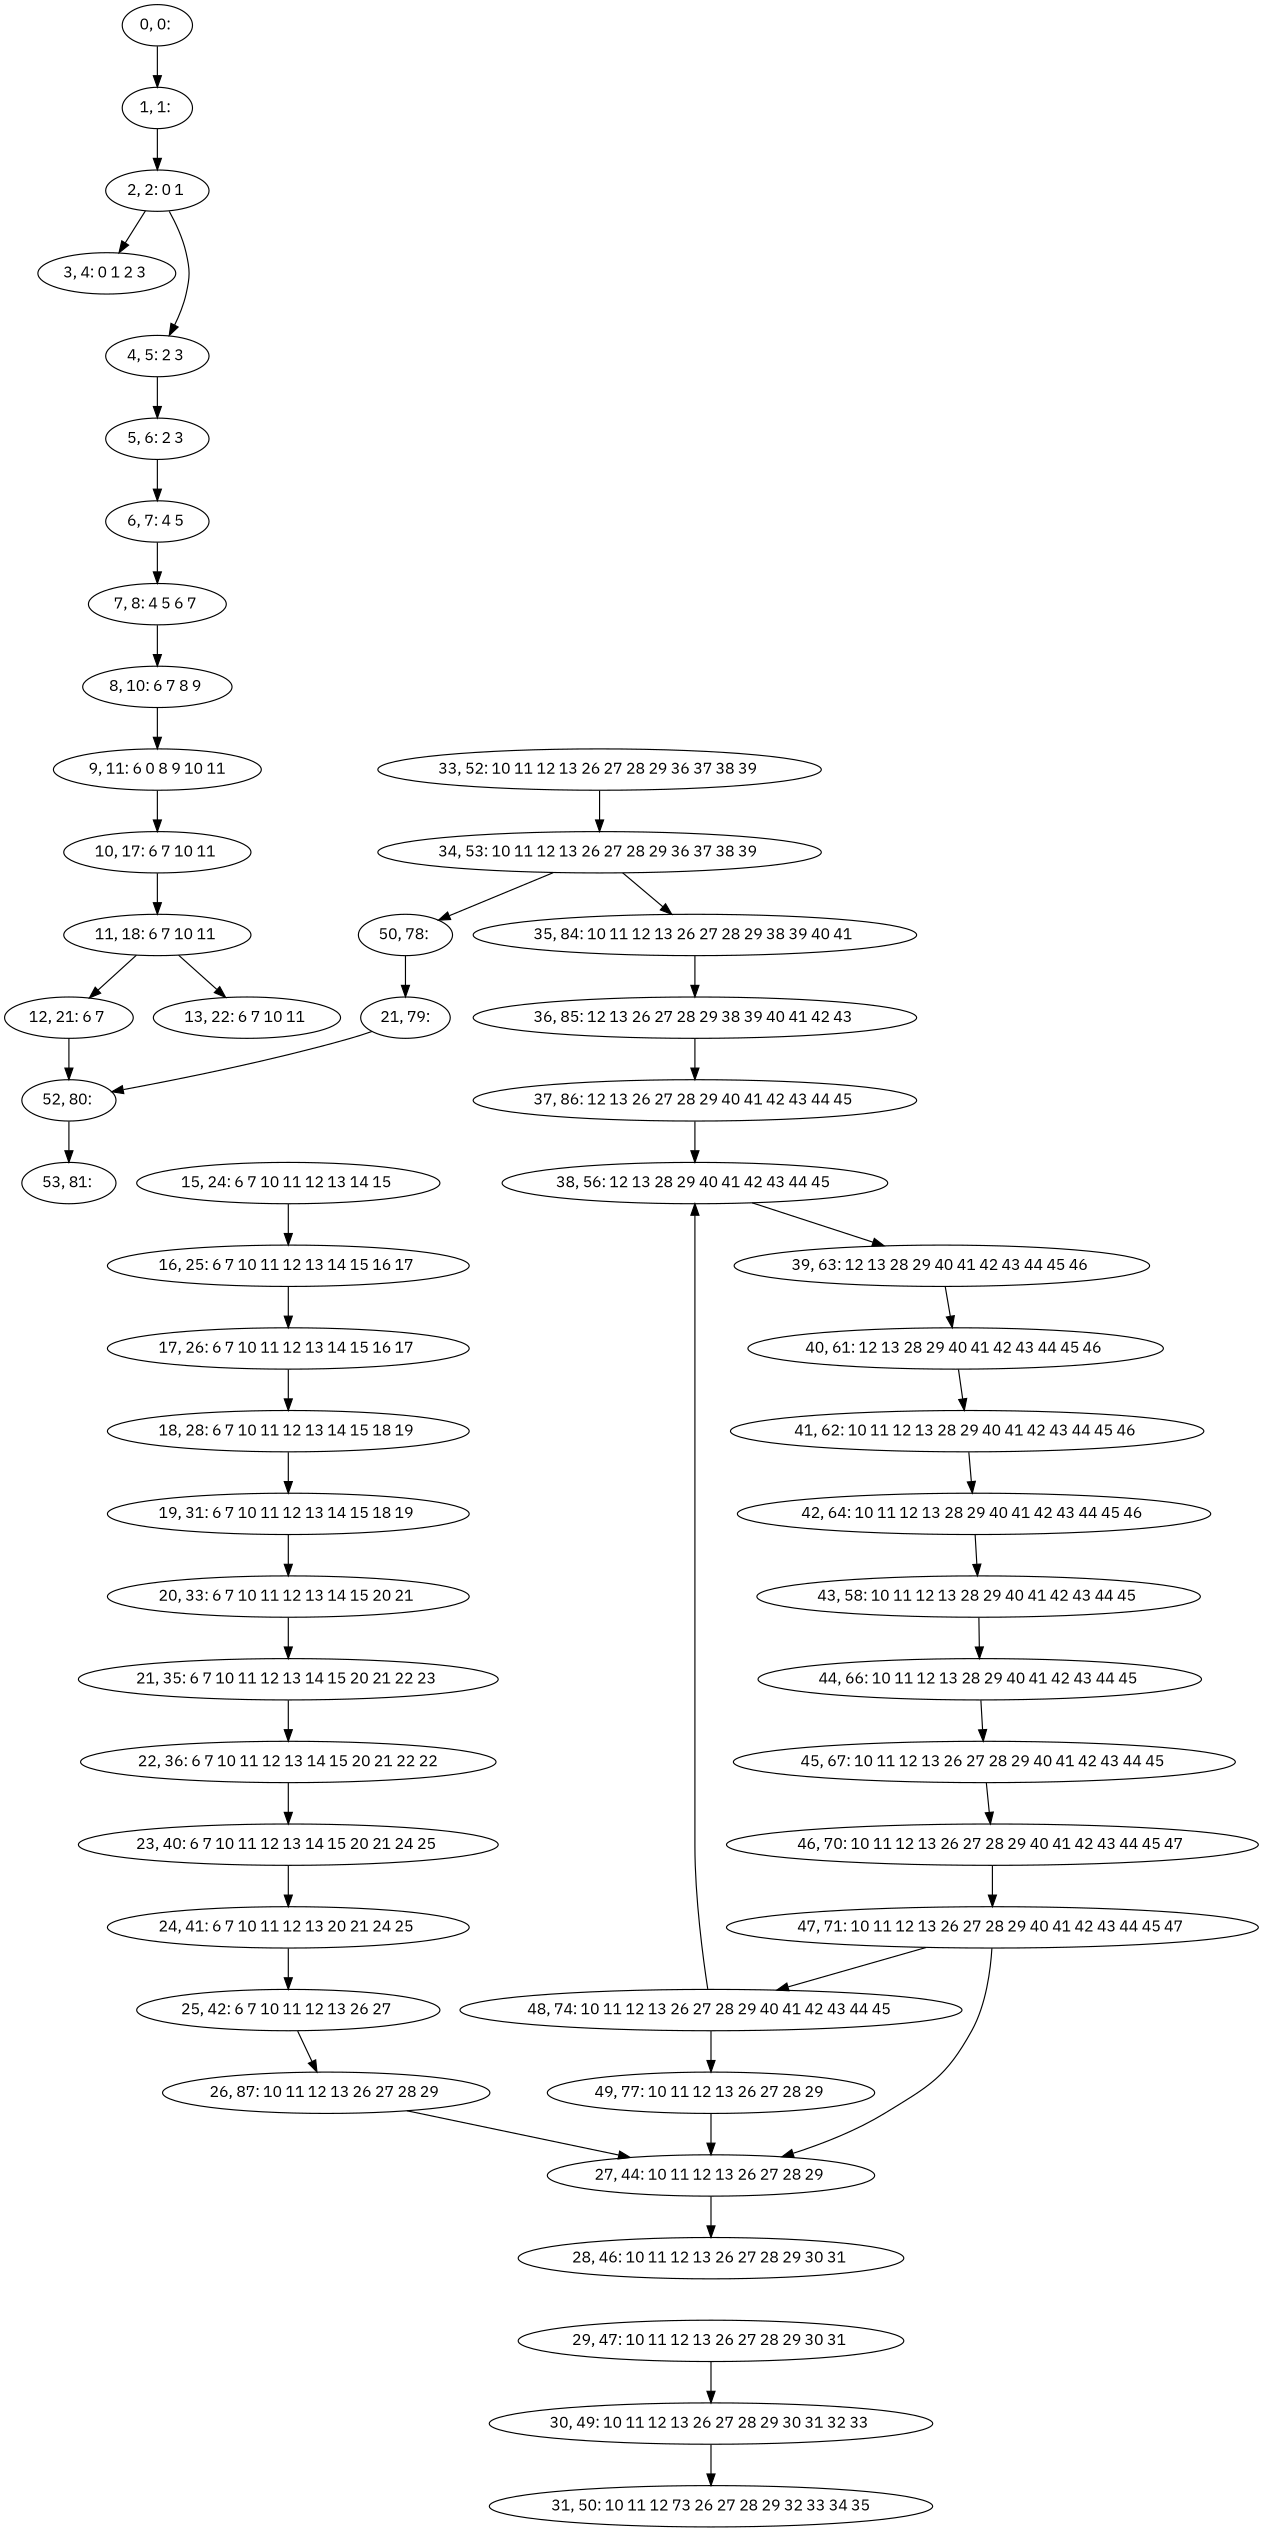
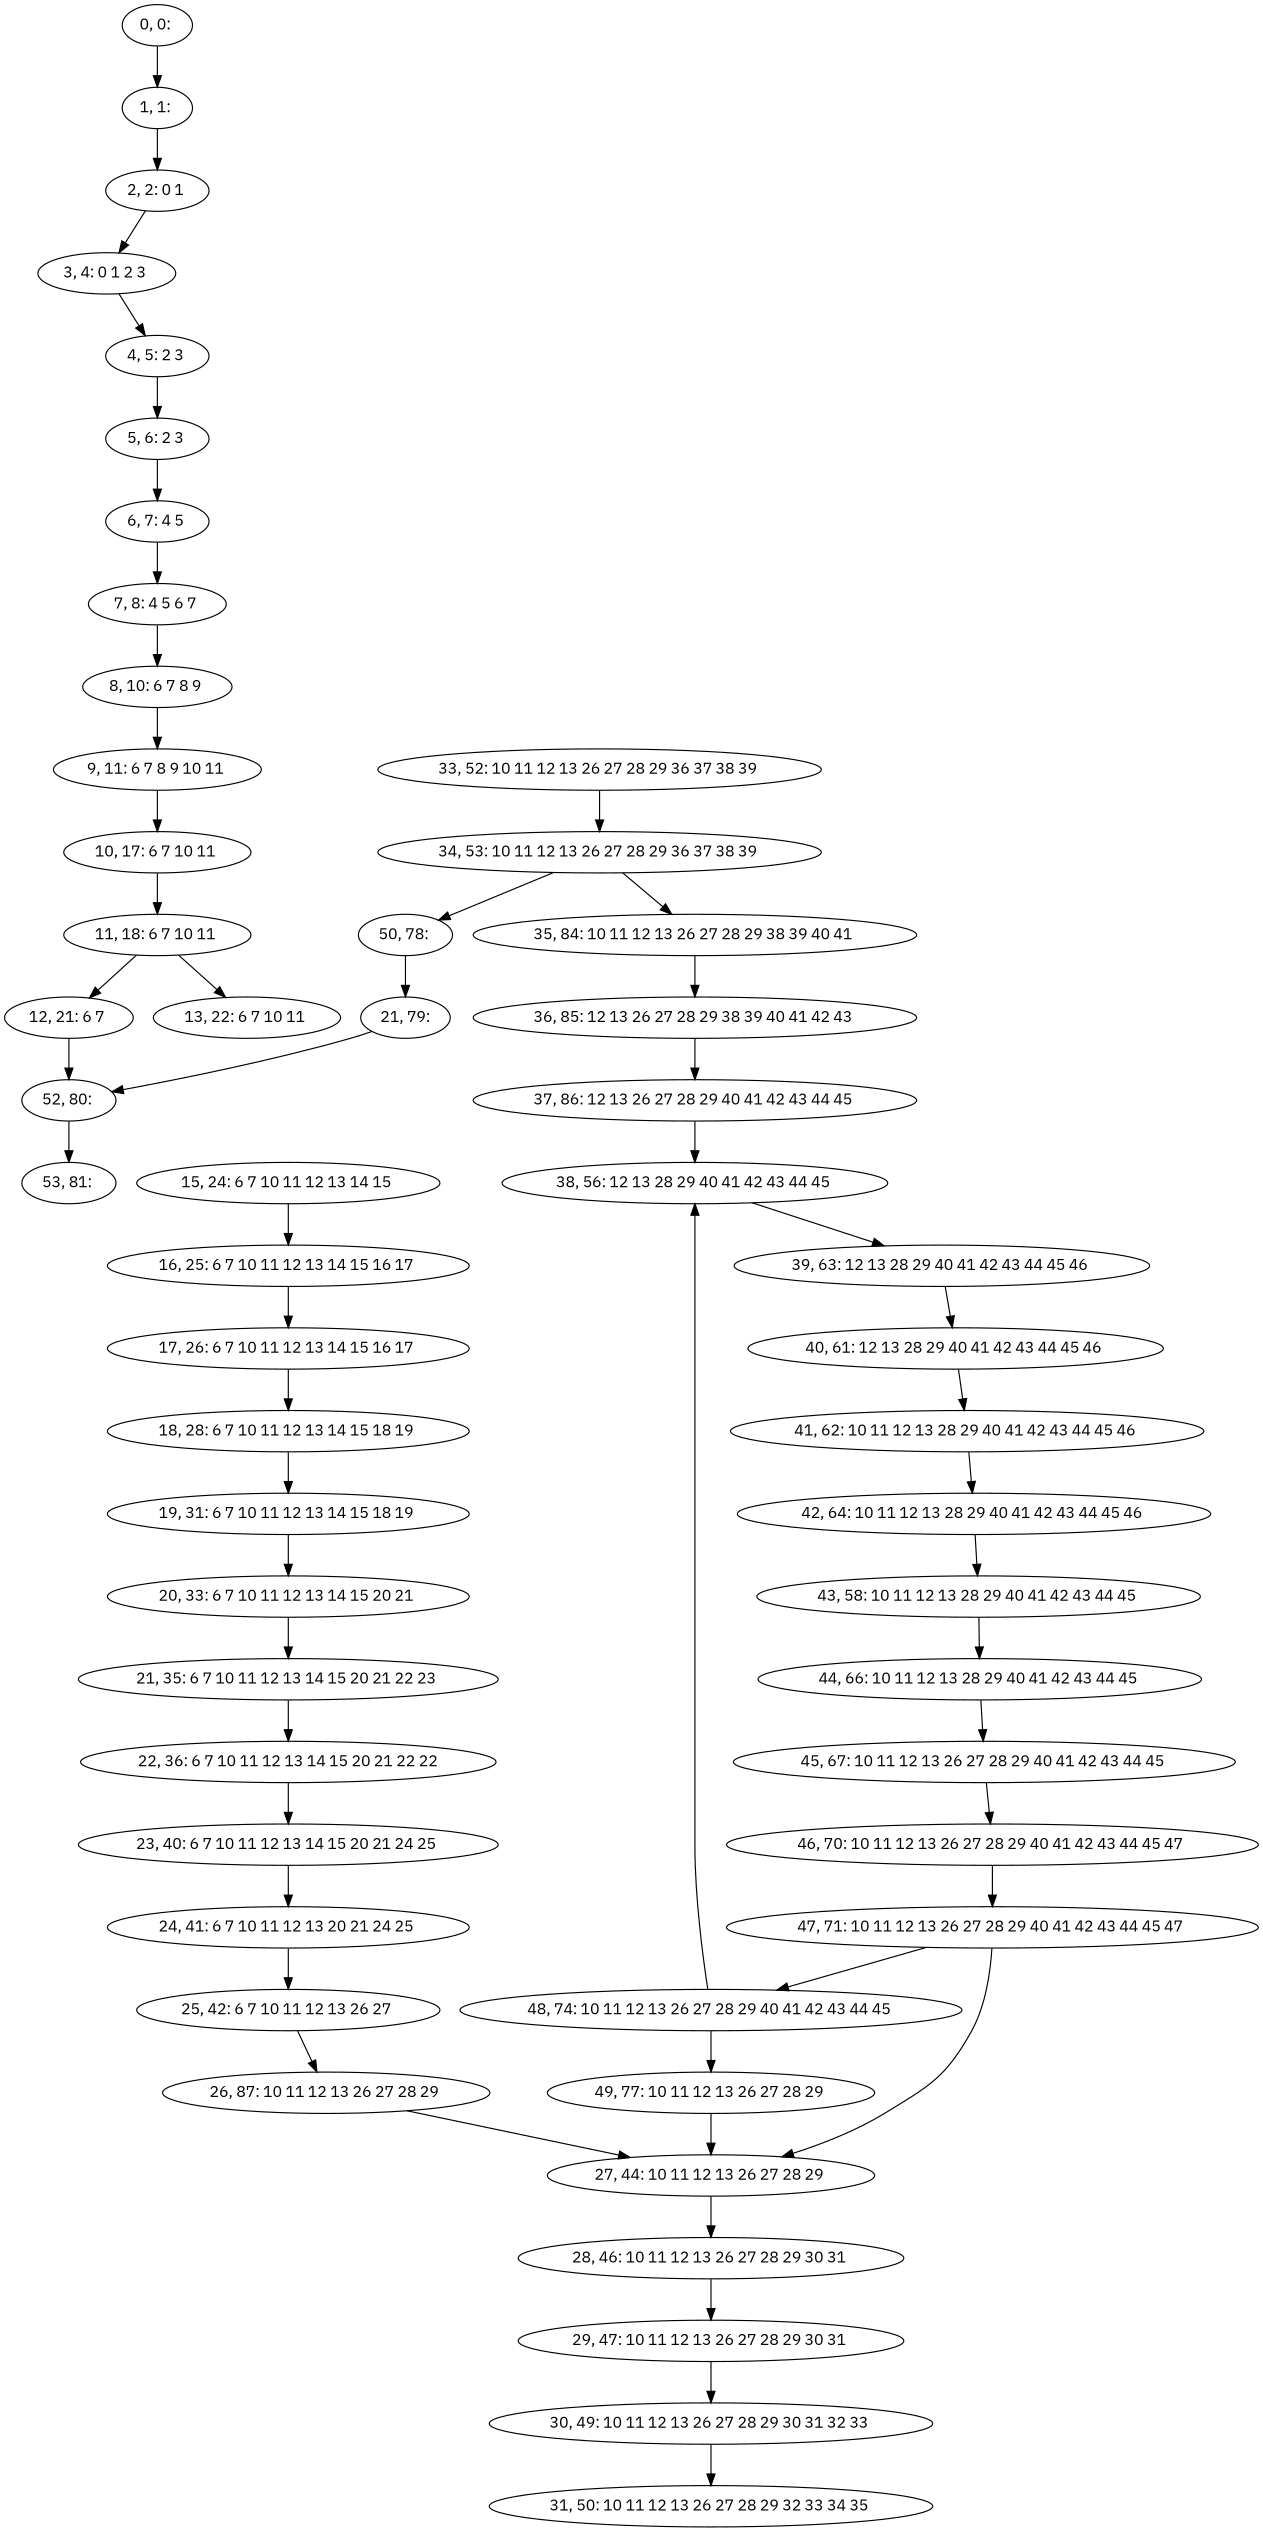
(189, 268) -> (129, 310)
(157, 770) -> (157, 770)
none -> (711, 2294)
(711, 2506) -> (711, 2506)
